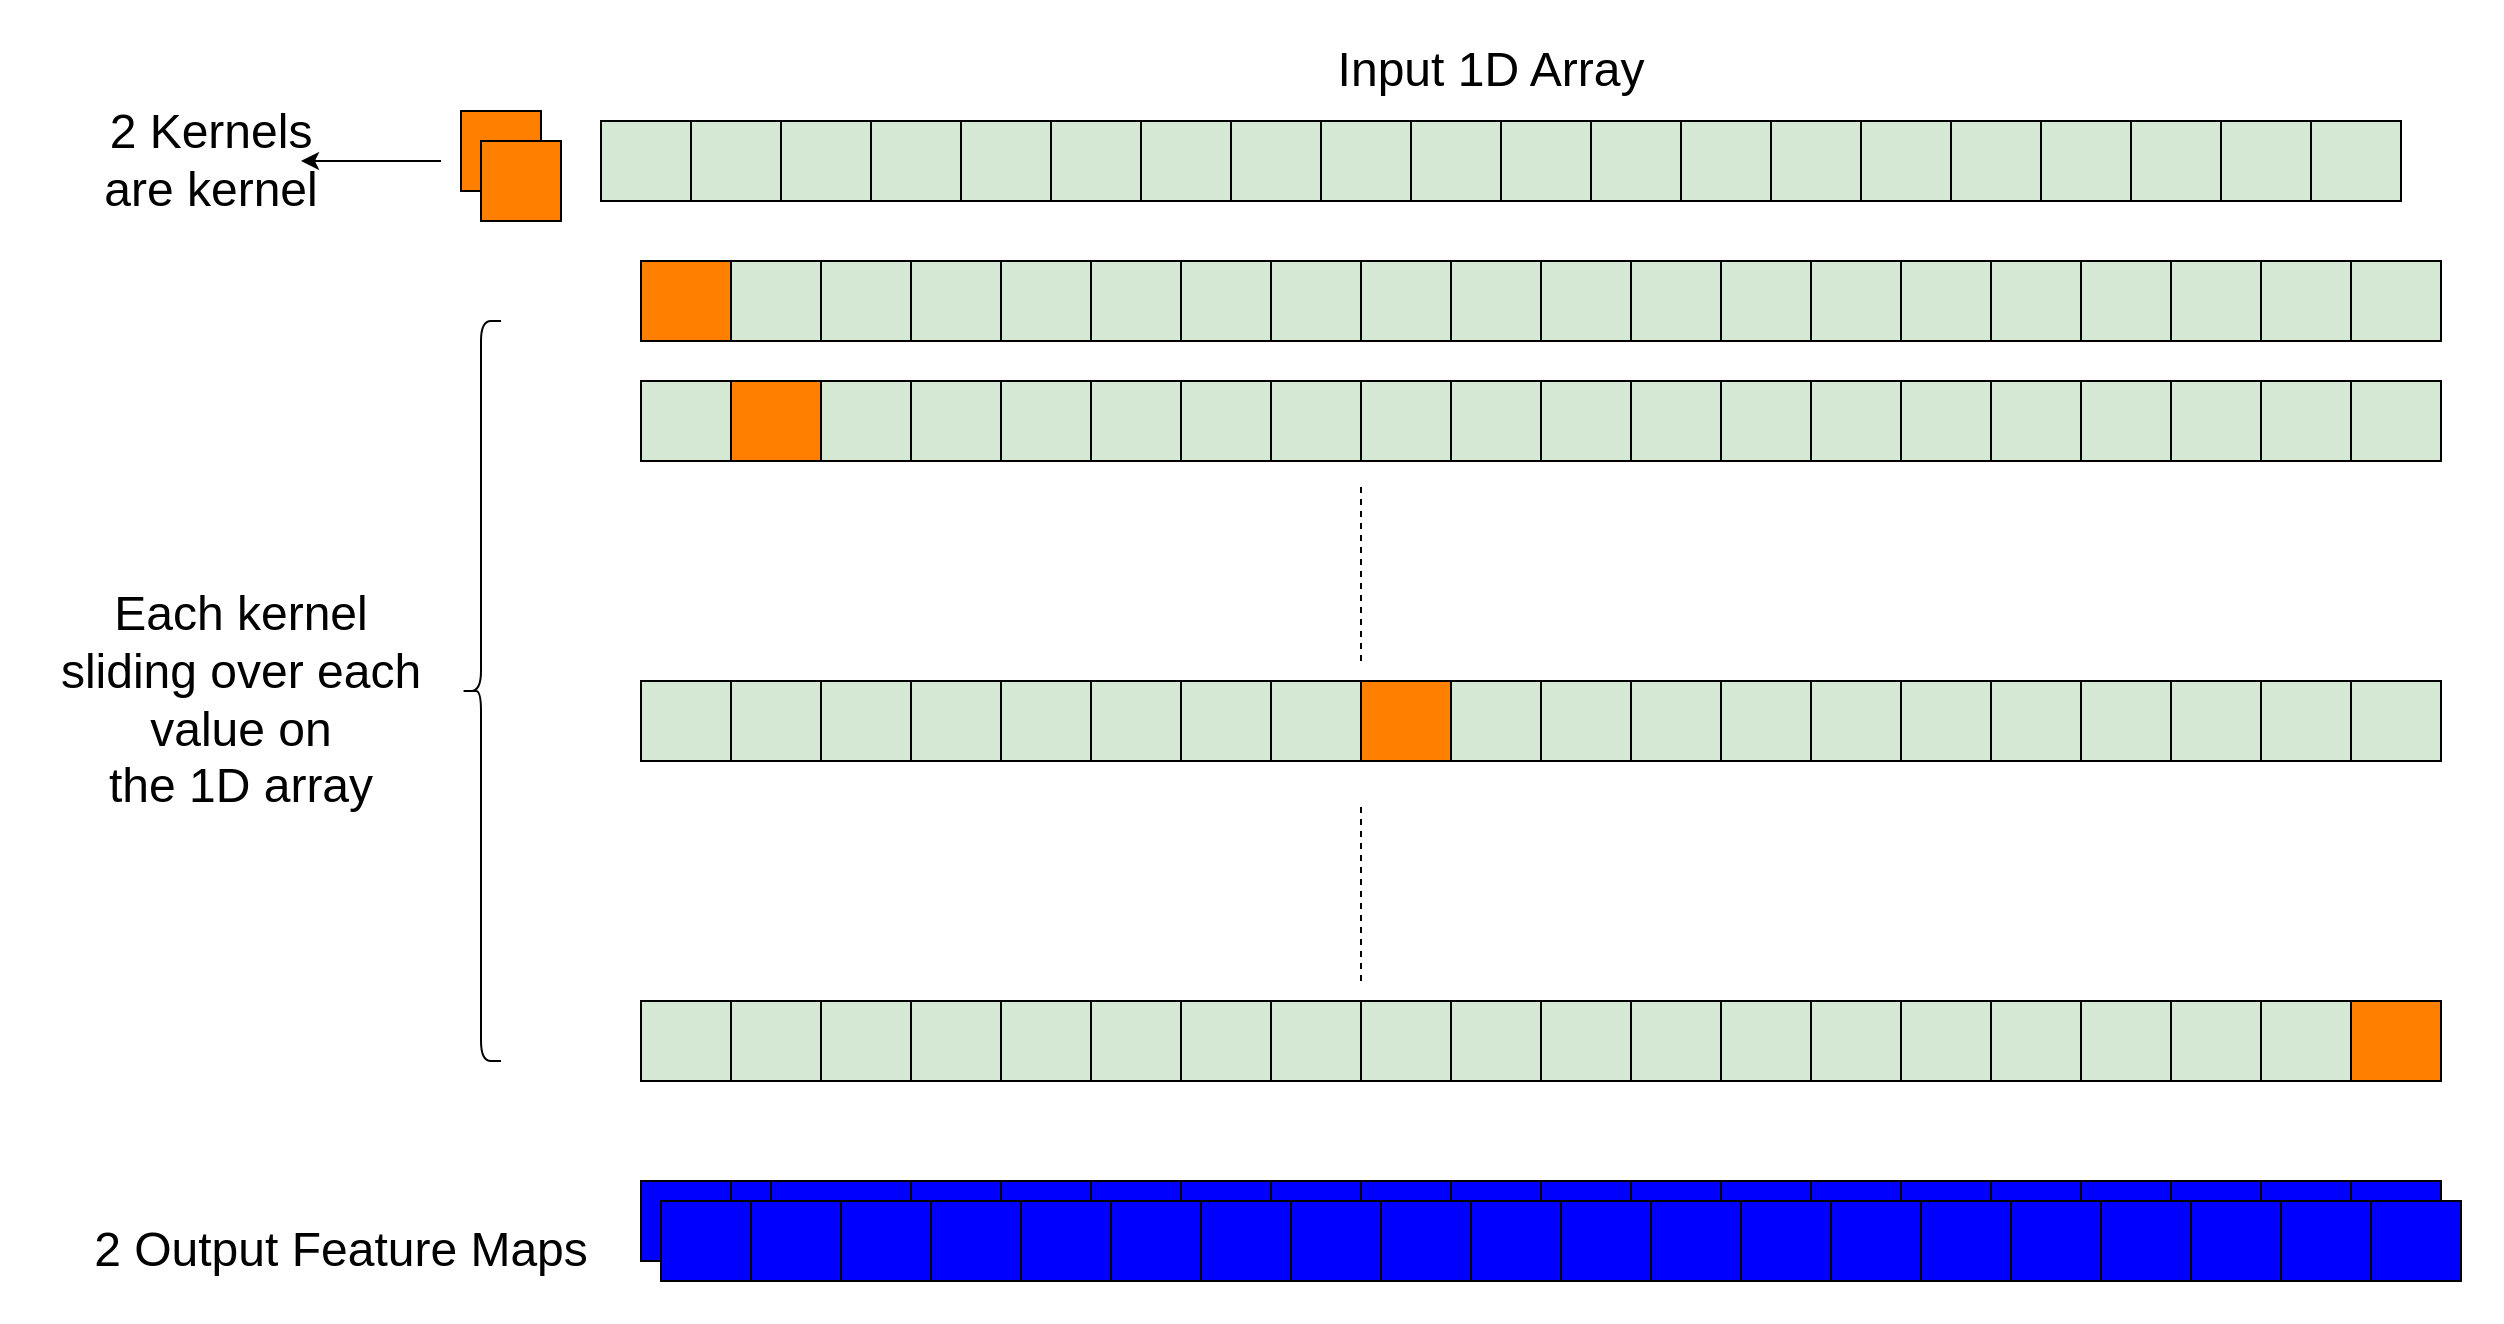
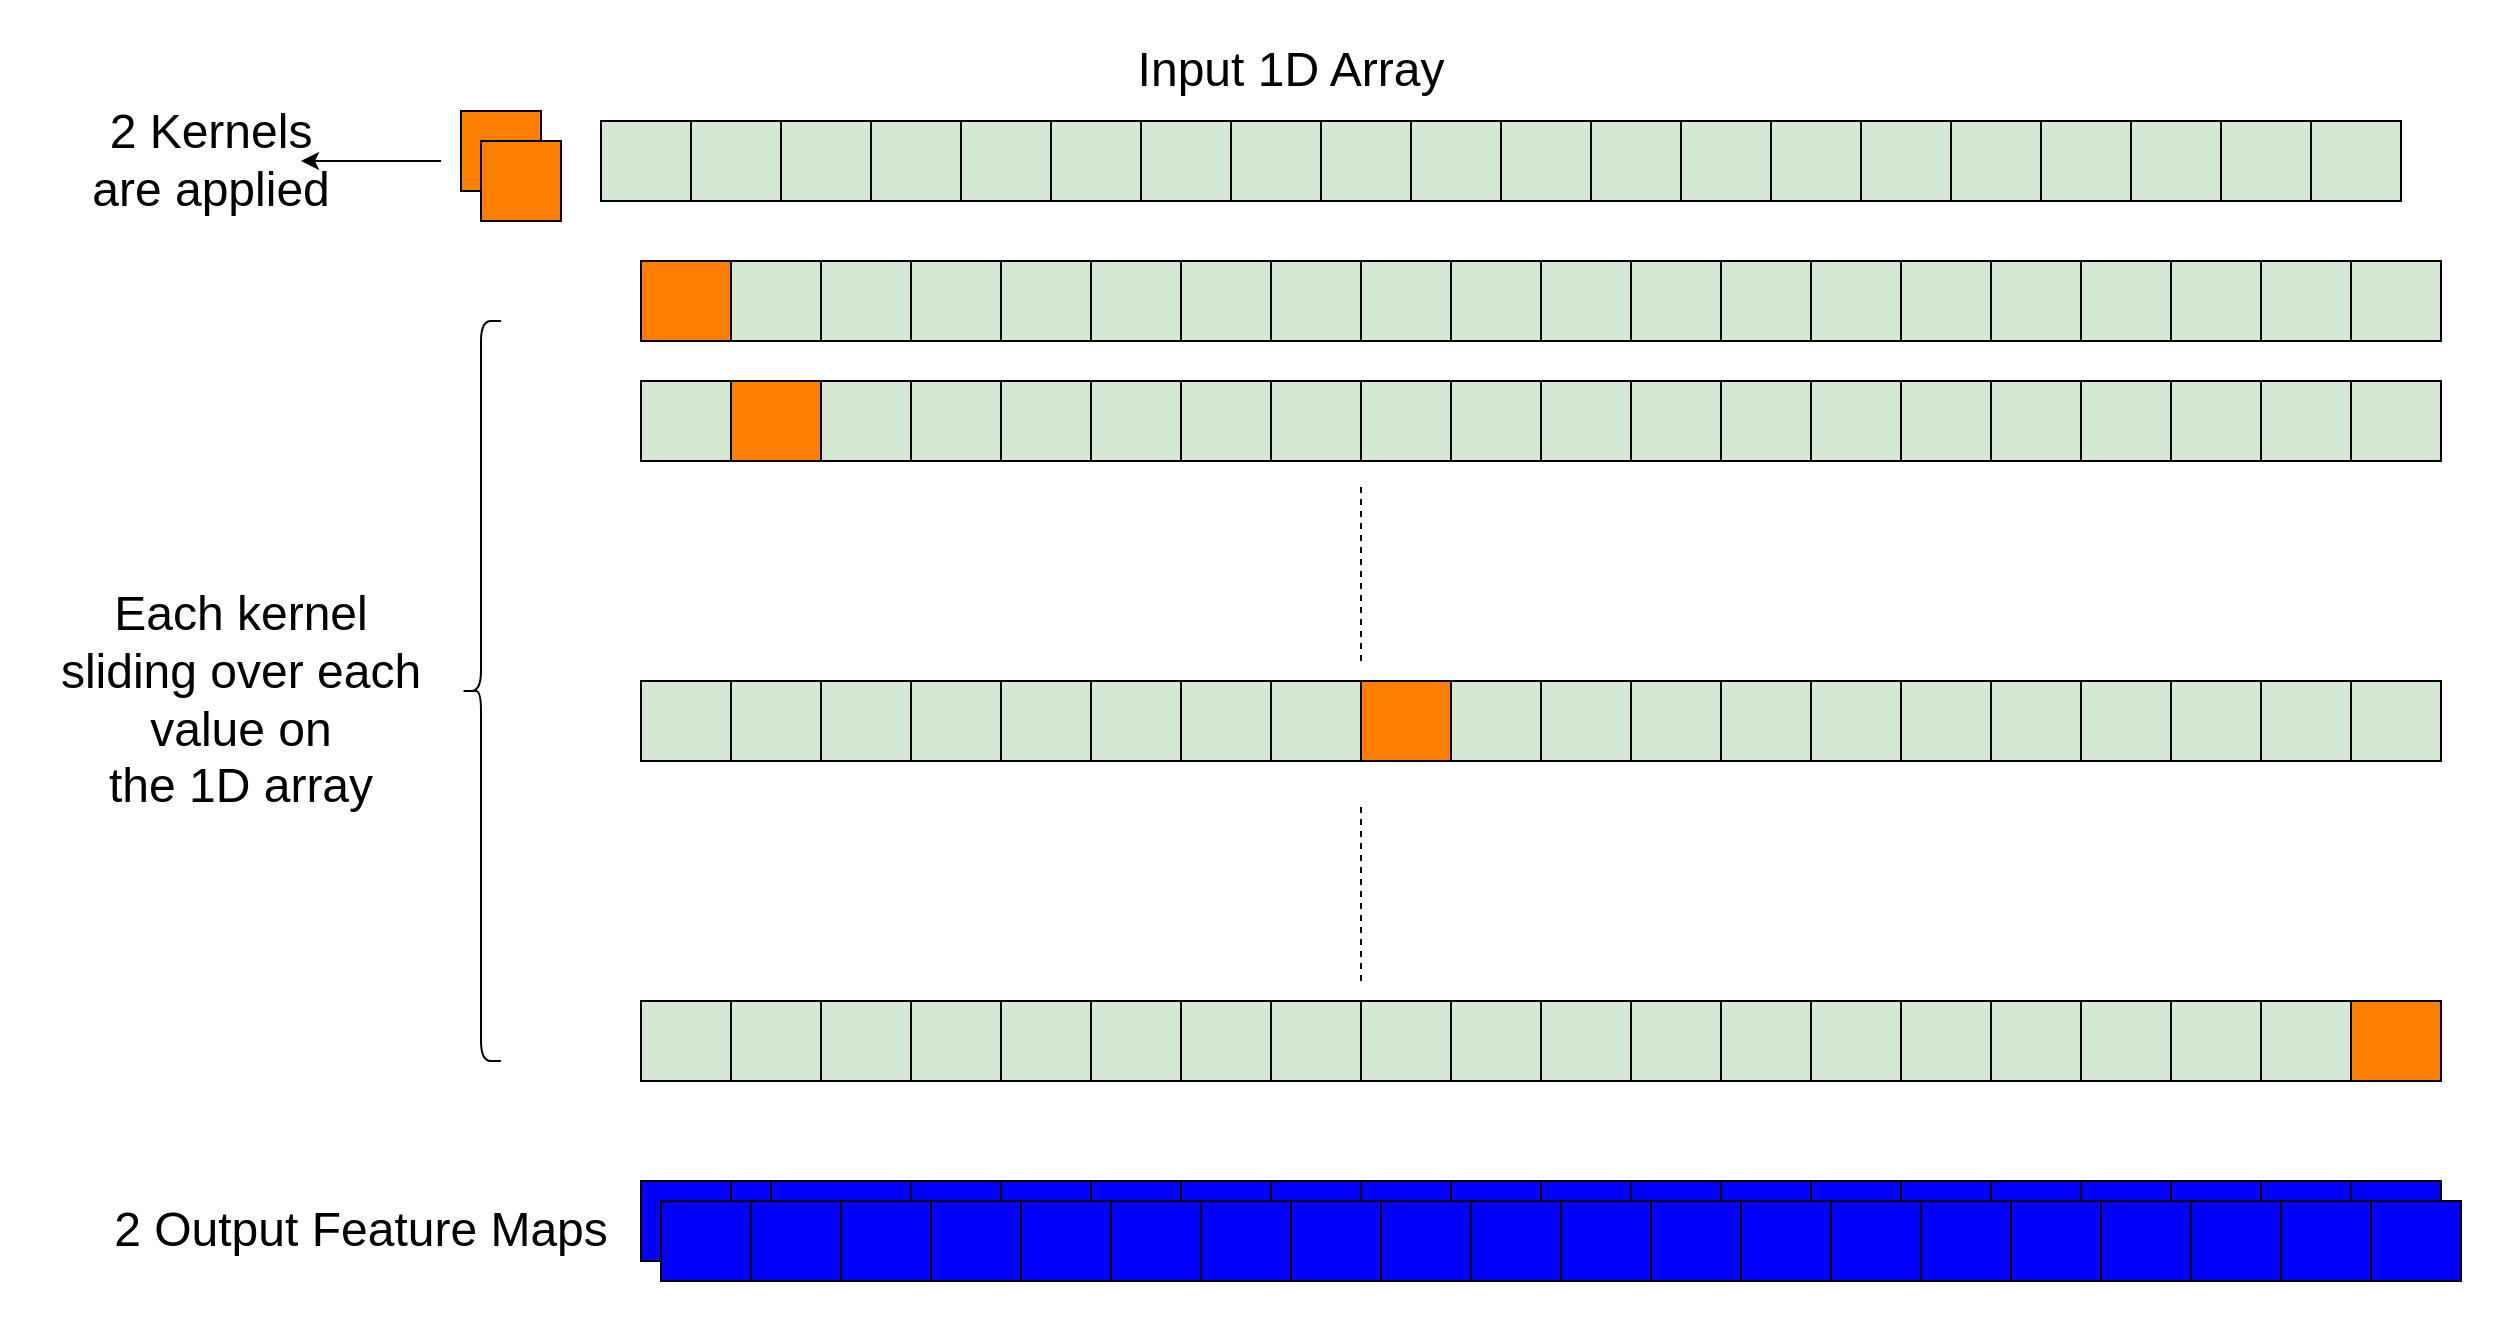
(1491, 71) -> (1291, 71)
(212, 161) -> (212, 161)
(341, 1251) -> (361, 1231)
